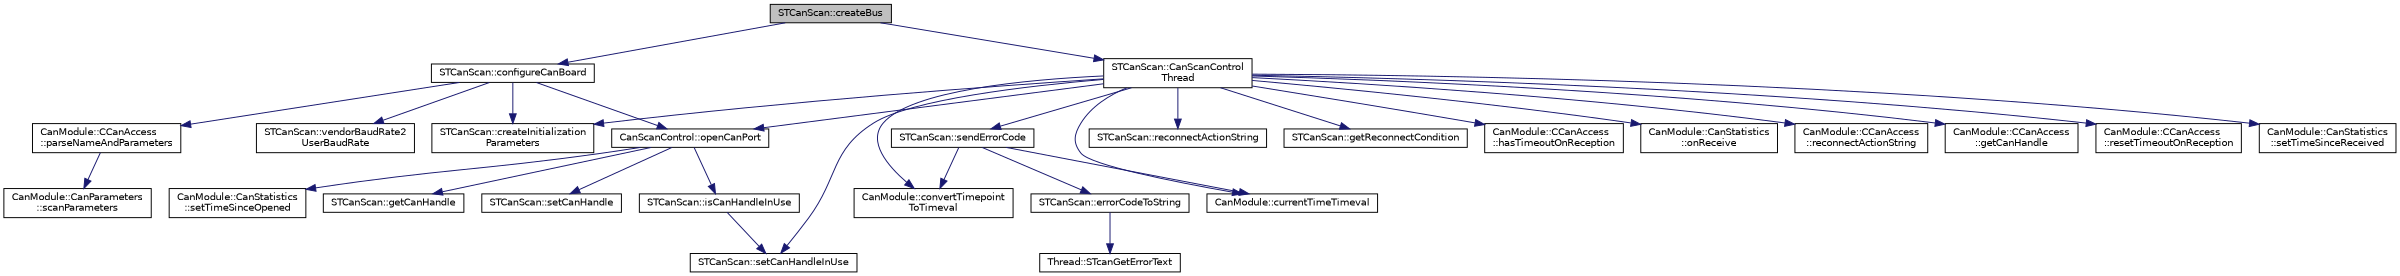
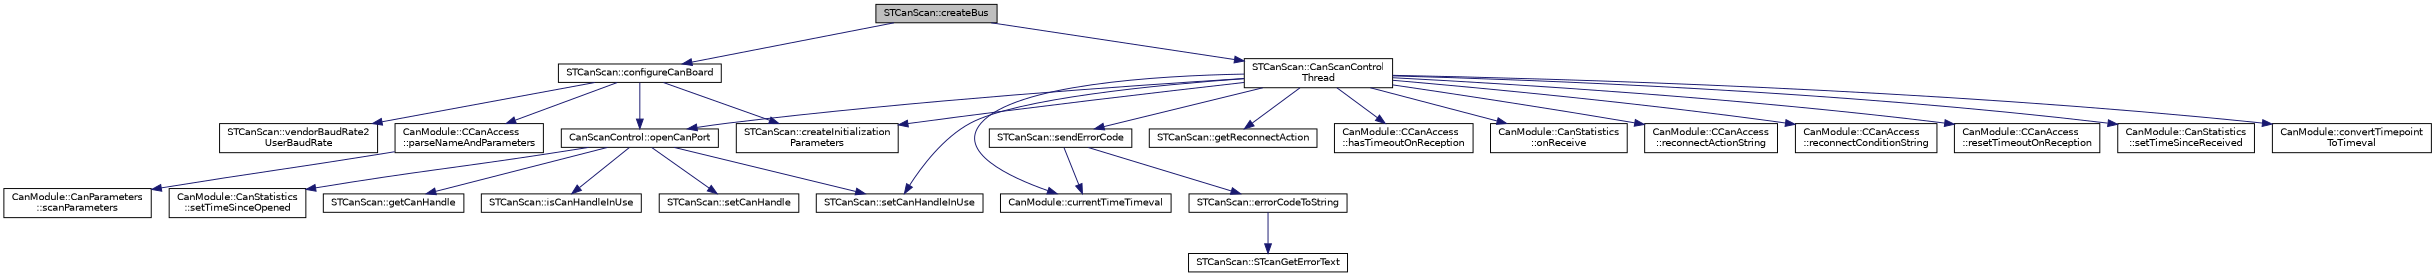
(1178, 138) -> (1233, 138)
(1376, 138) -> none
(2012, 138) -> (1866, 138)
(951, 164) -> none
(743, 229) -> (765, 169)
(1110, 263) -> (1268, 263)
